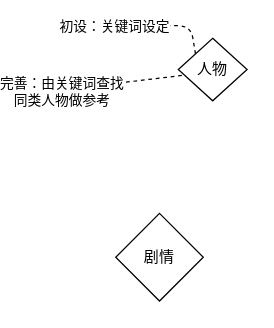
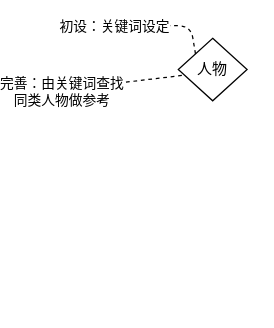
(159, 257) -> none
